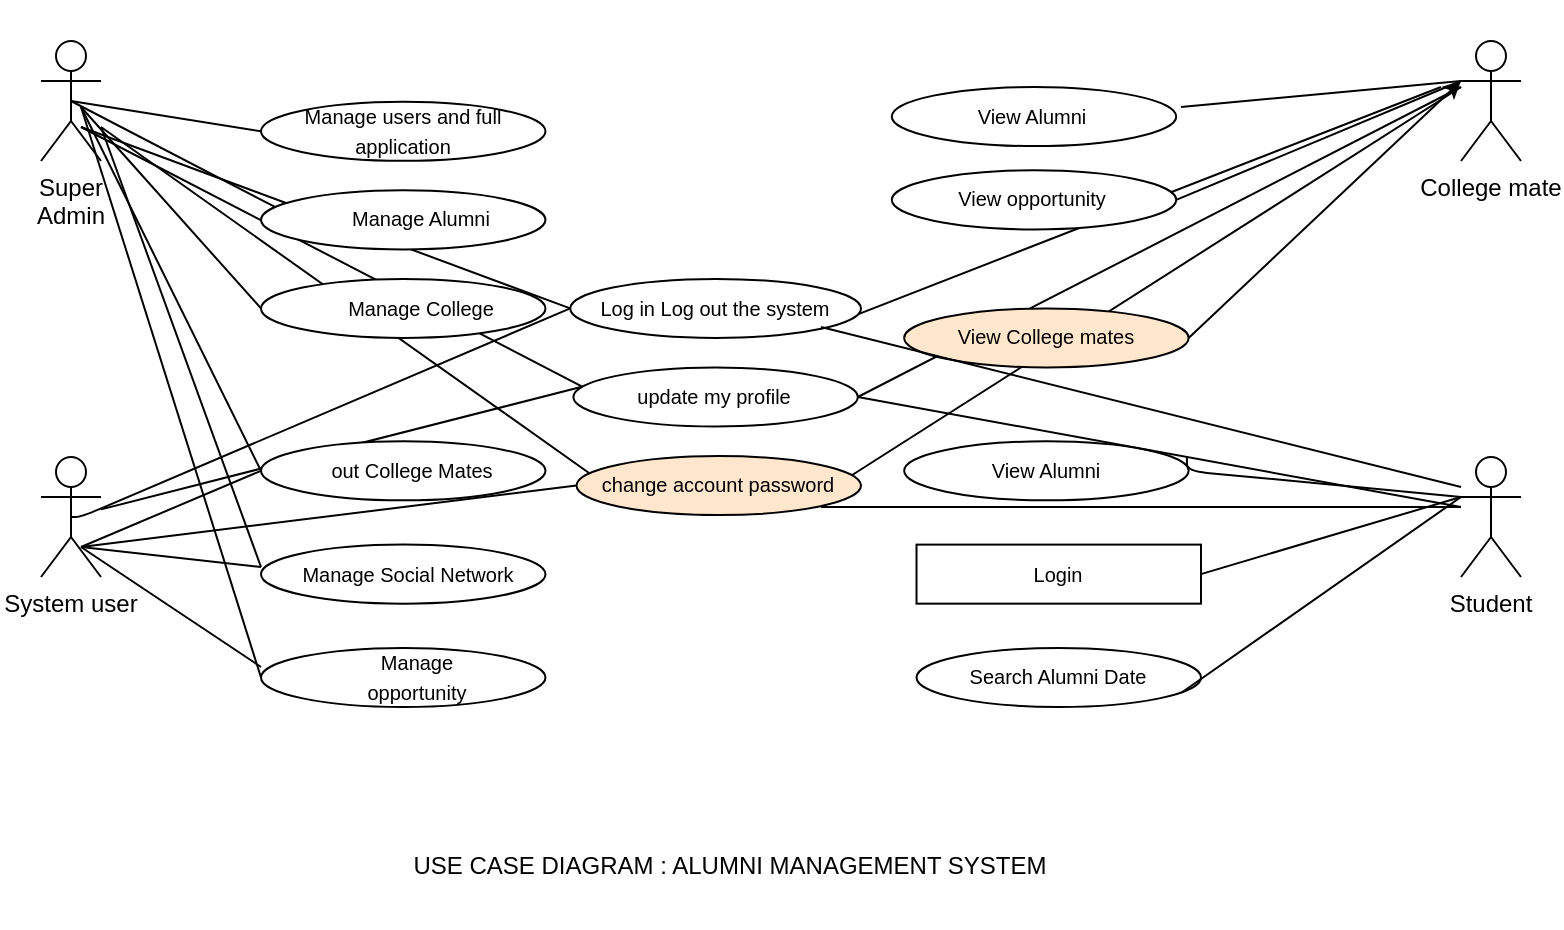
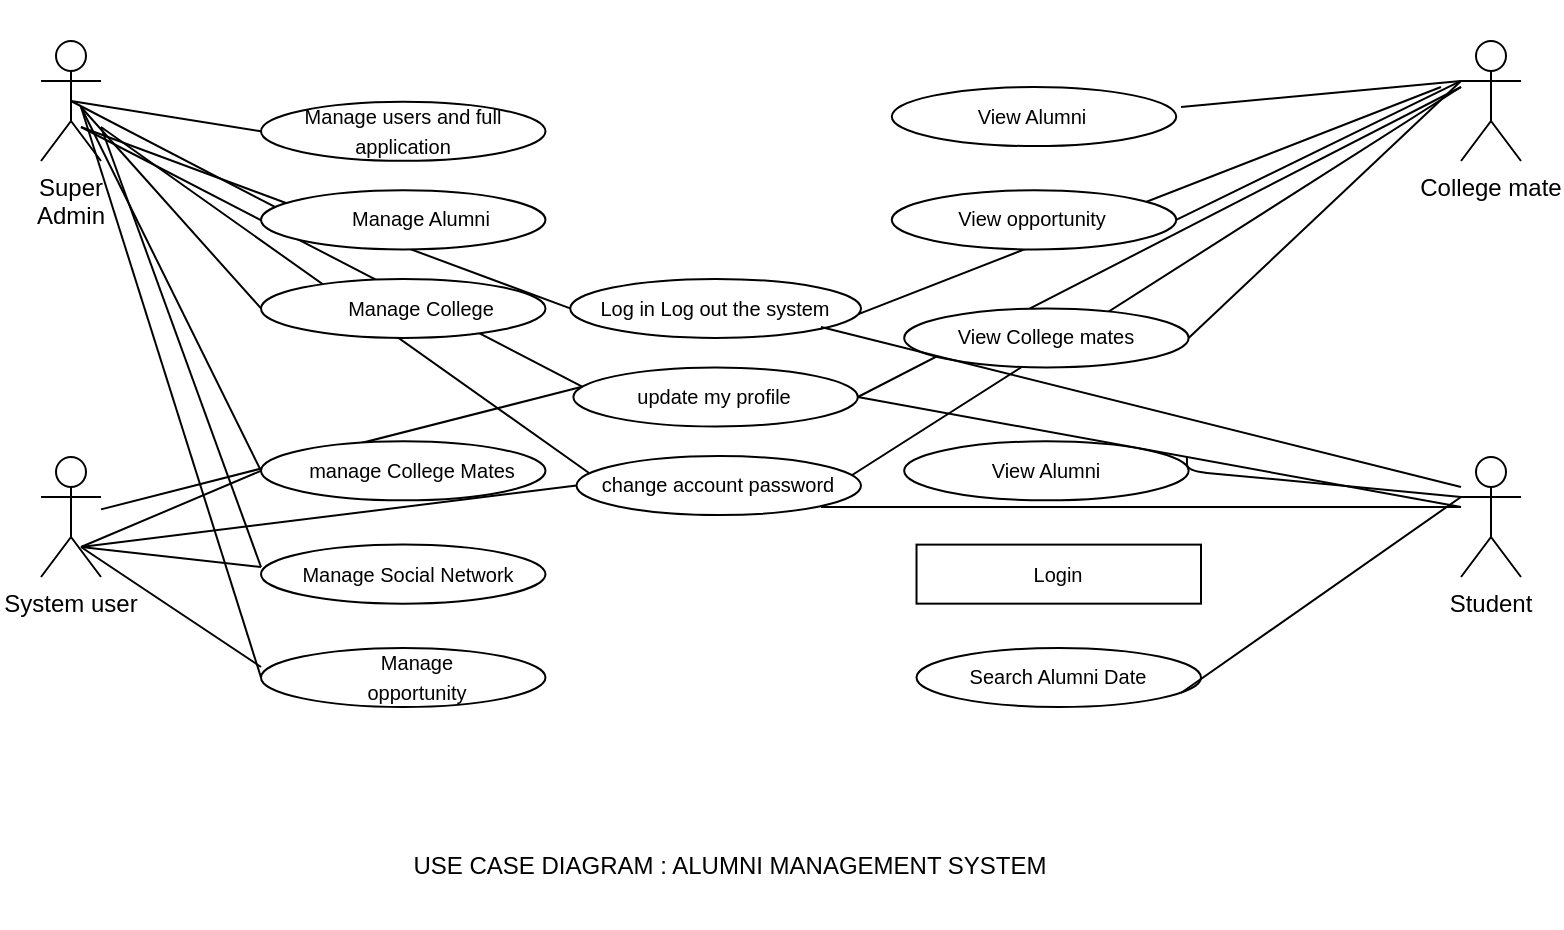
(1034, 200) -> (1034, 220)
(1046, 338) -> (1046, 338)
(1189, 338) -> (1189, 338)
(371, 393) -> none
(413, 471) -> (413, 471)
(719, 486) -> (719, 486)
(1307, 543) -> none
